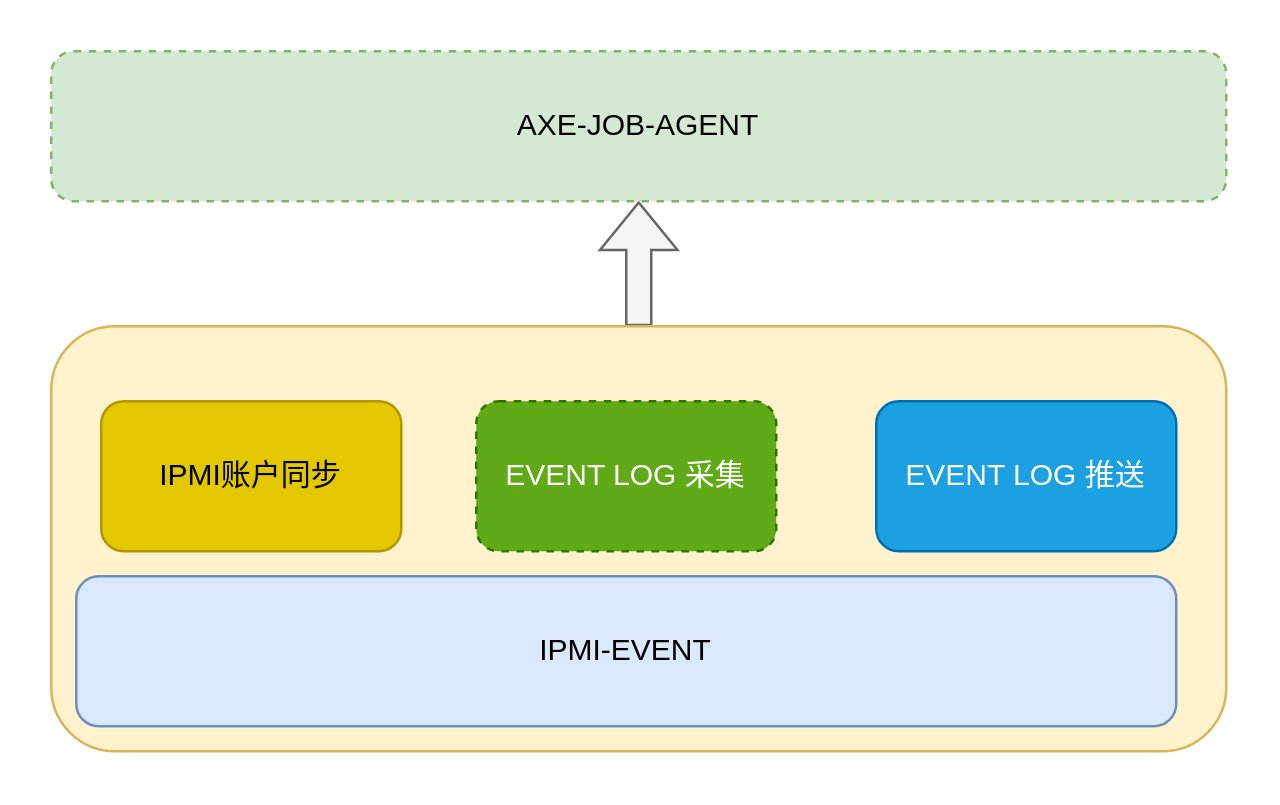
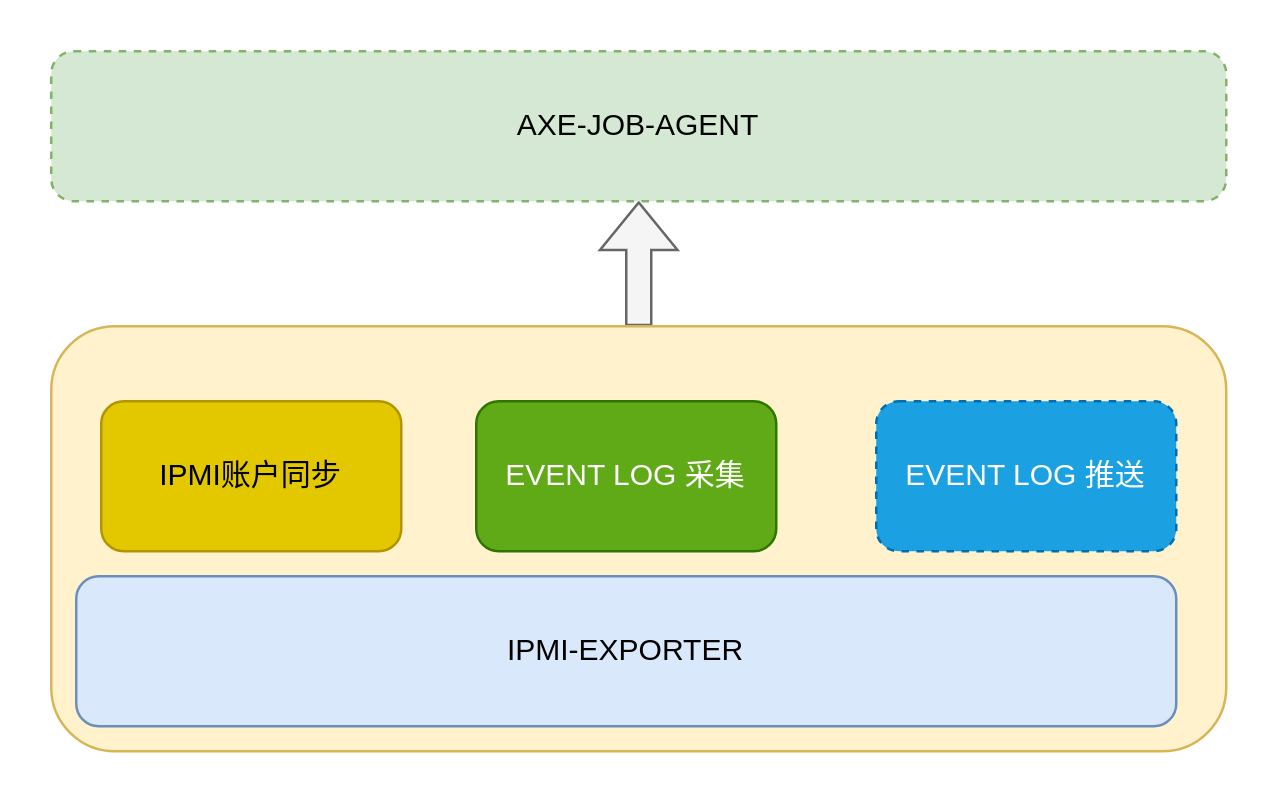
(626, 476) -> (626, 476)
(1026, 476) -> (1026, 476)
(626, 651) -> (626, 651)
